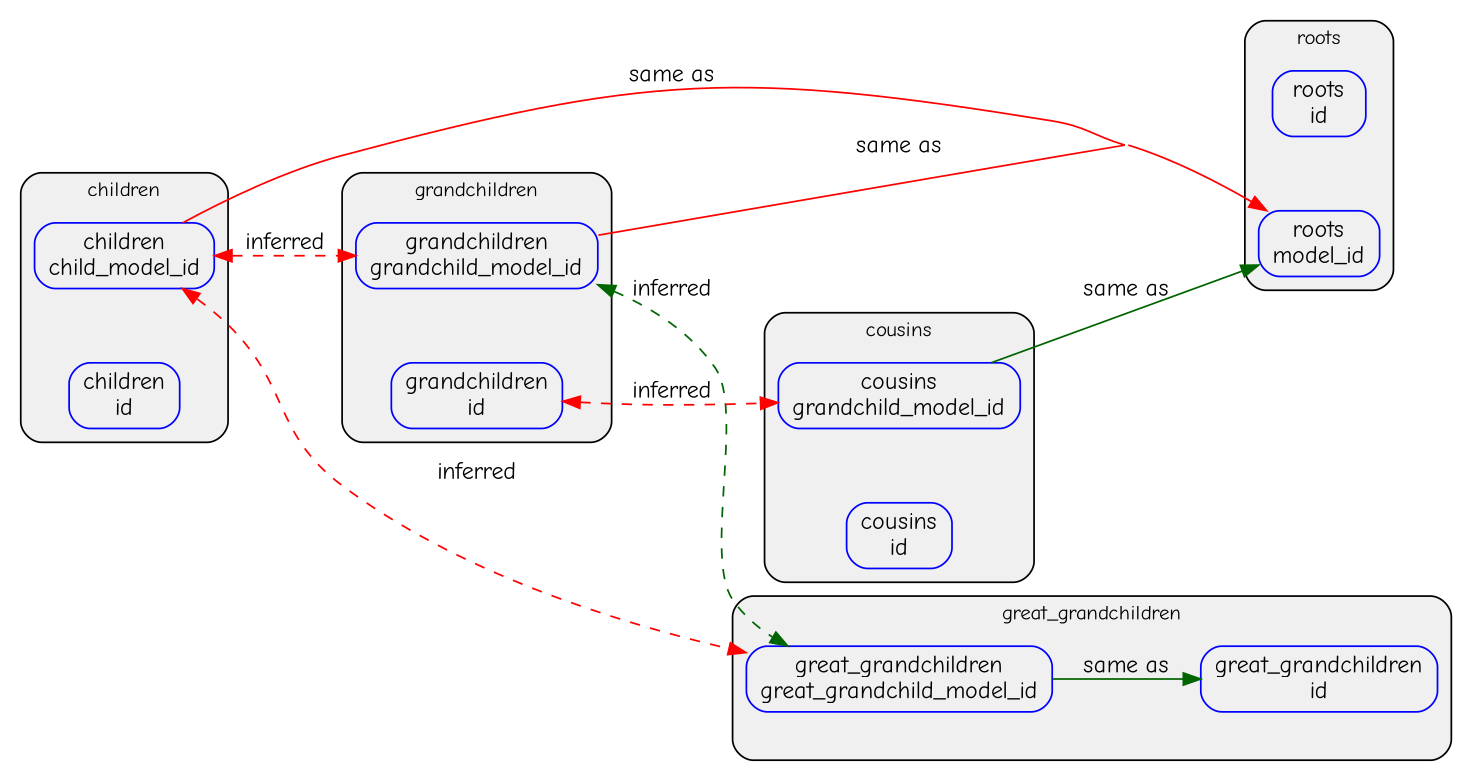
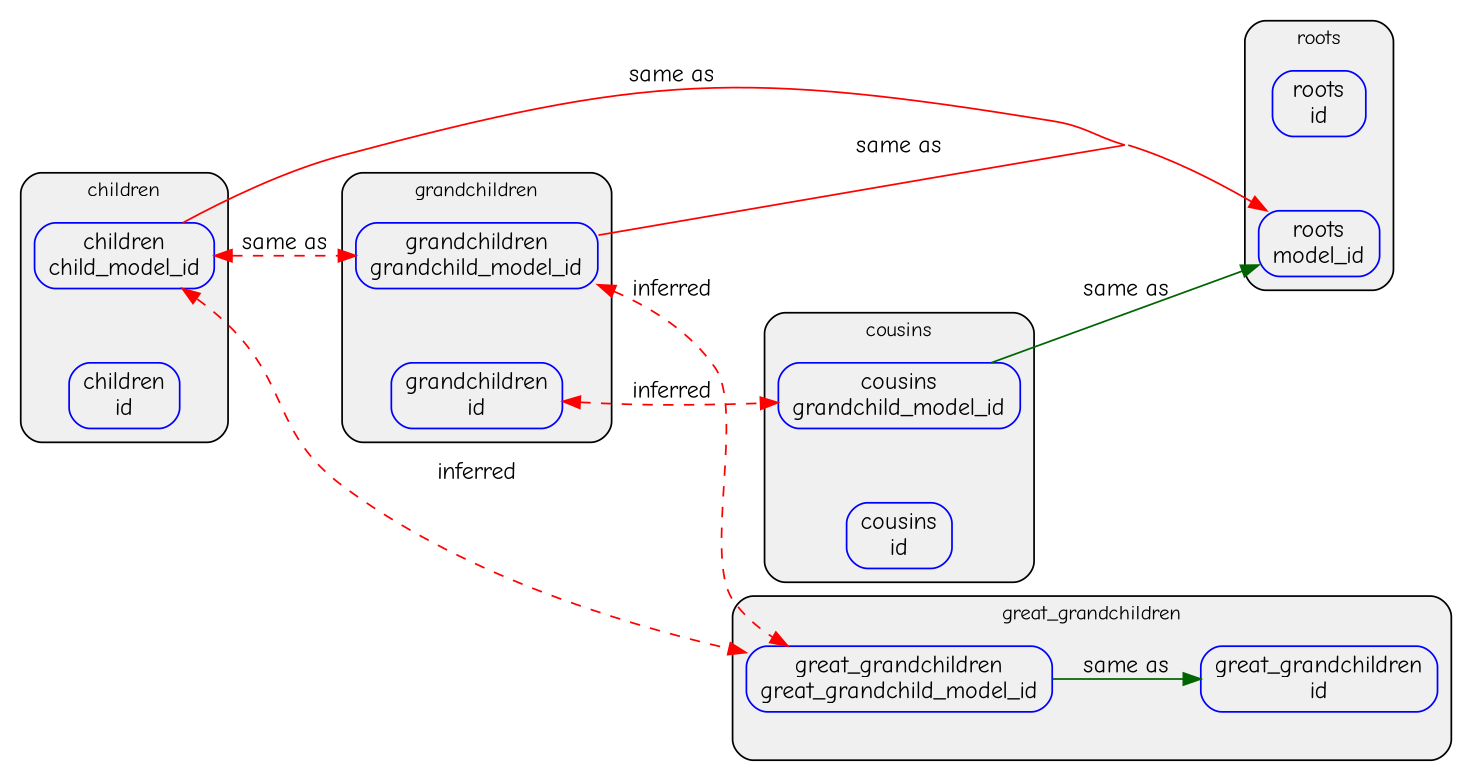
(285, 243) -> (285, 243)
(726, 447) -> (726, 447)
